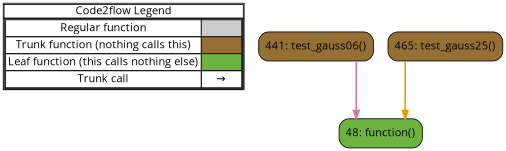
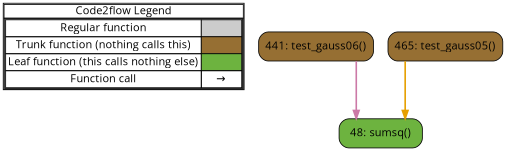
(445, 46) -> (445, 46)
(103, 79) -> (103, 79)
(381, 133) -> (381, 133)
